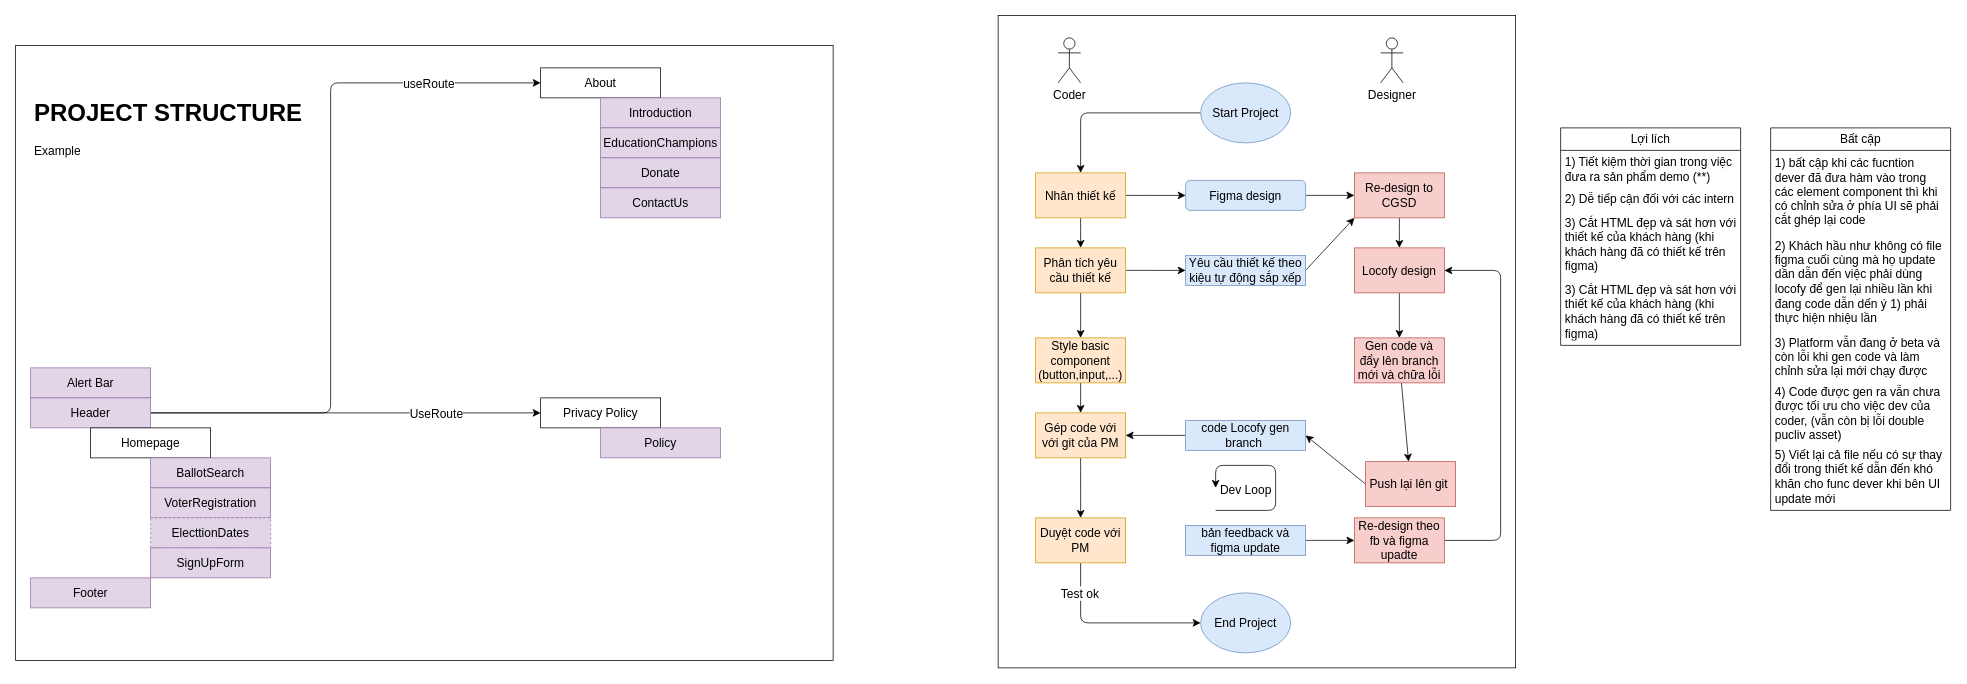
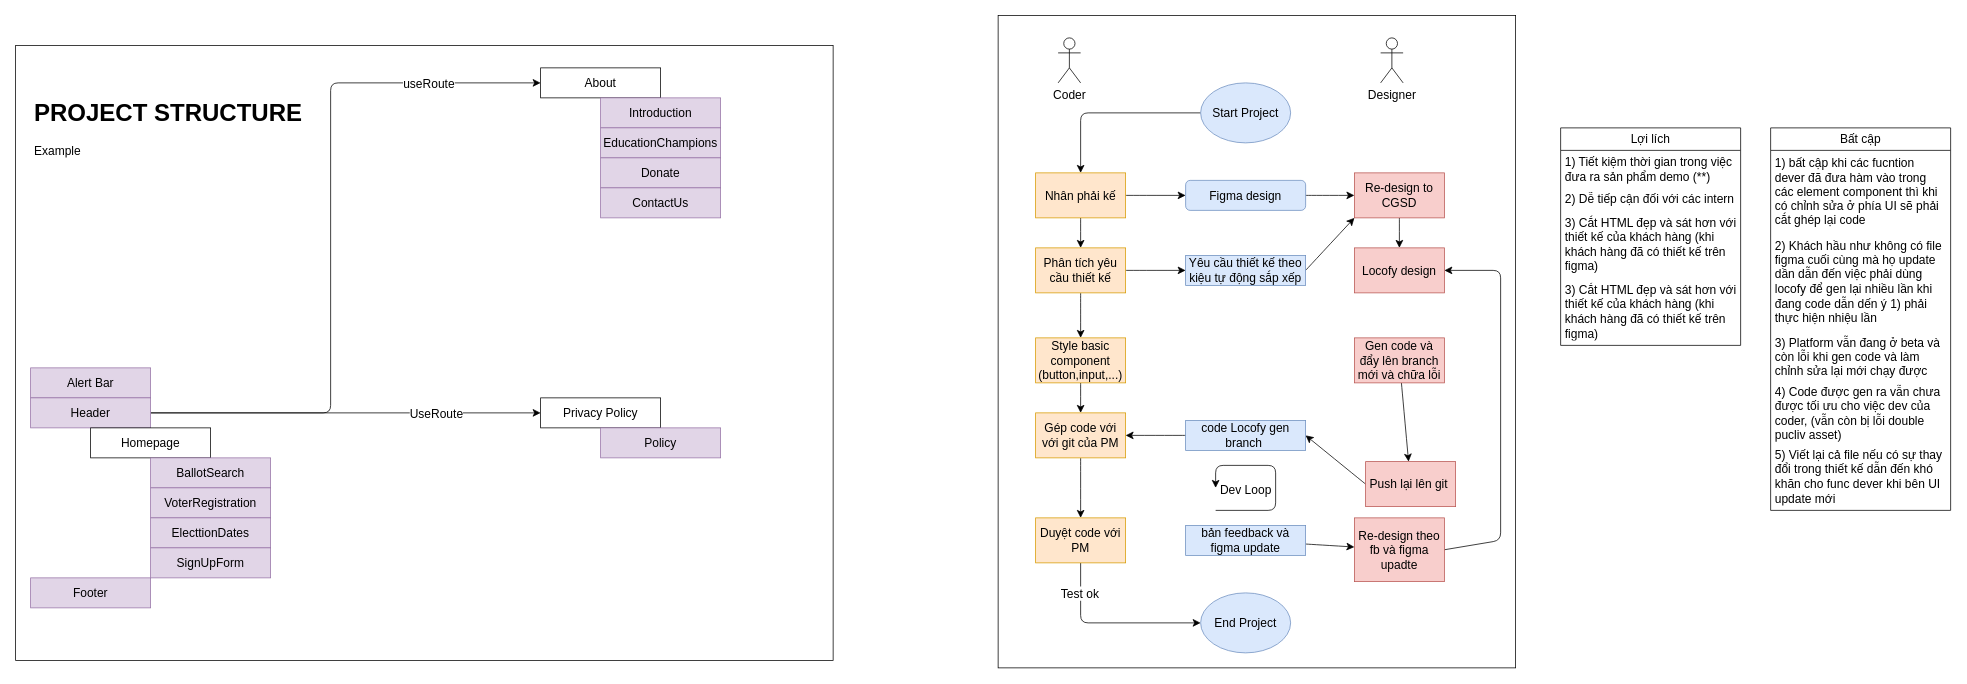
(1080, 195) -> (1080, 195)
(1399, 312) -> none
(210, 533) -> (210, 533)
(1399, 540) -> (1399, 550)
